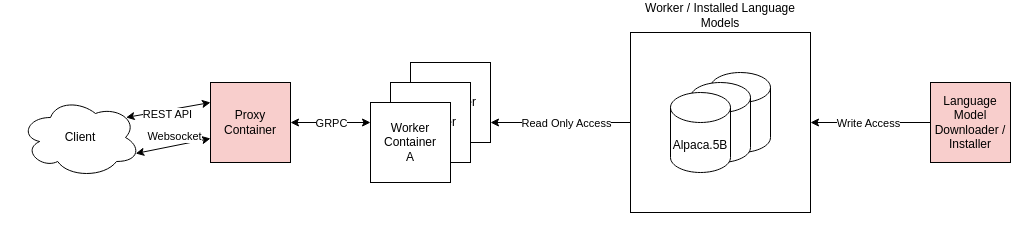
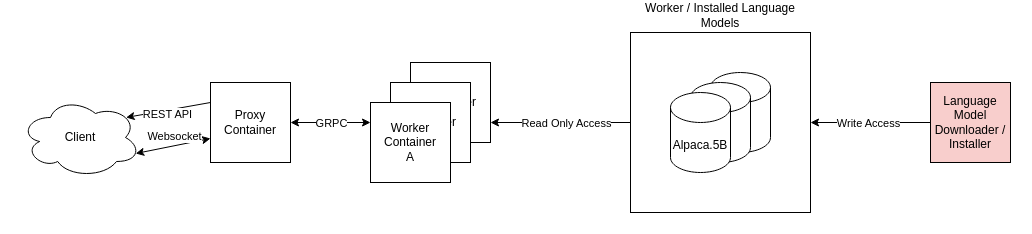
(202, 104) -> (206, 103)
(251, 123) -> (251, 123)
